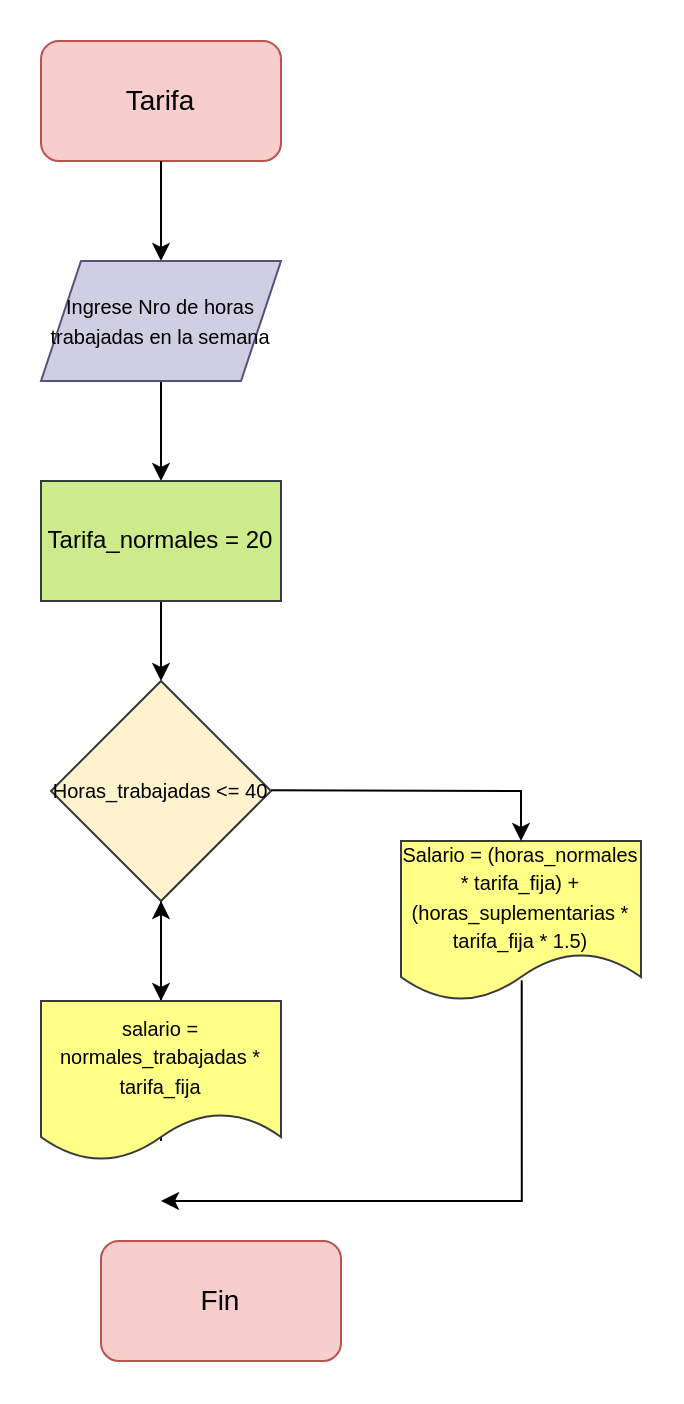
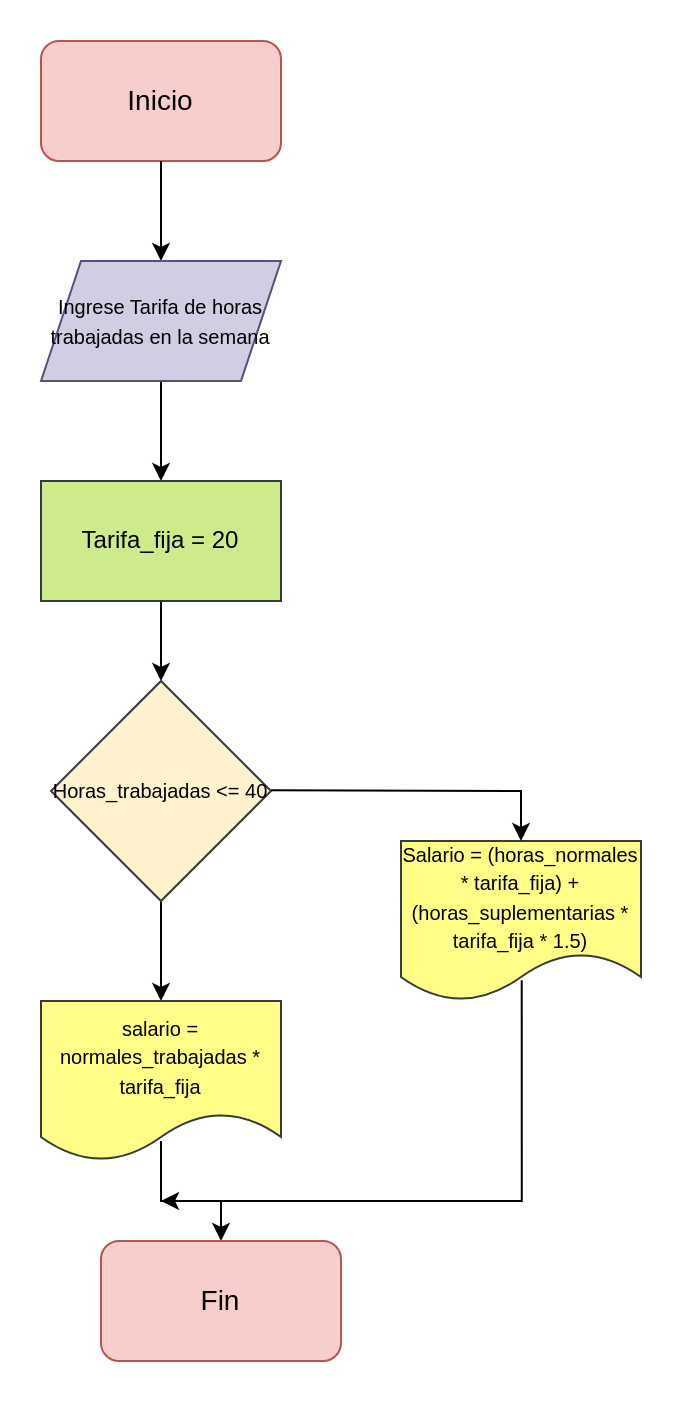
(161, 101) -> (161, 101)
(161, 321) -> (161, 321)
(161, 541) -> (161, 541)
(161, 1139) -> (161, 1172)
